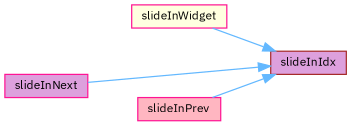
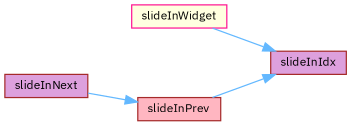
(173, 75) -> (107, 96)
(46, 86) -> (46, 86)
(179, 109) -> (179, 109)
